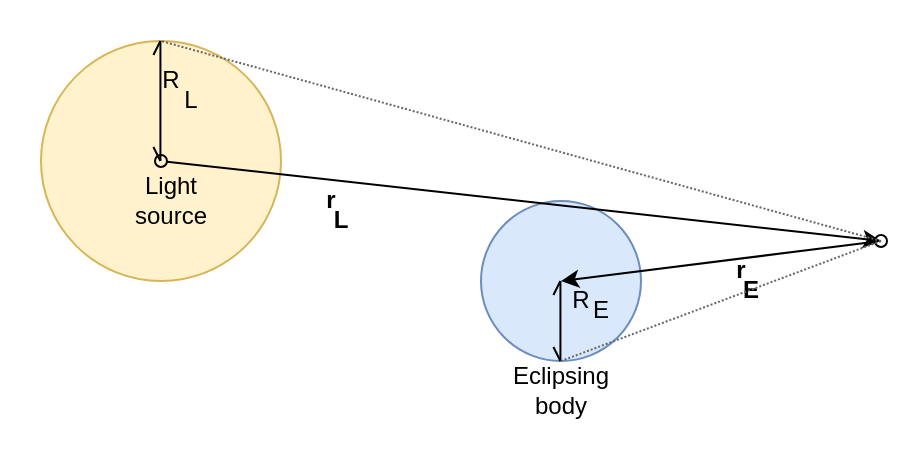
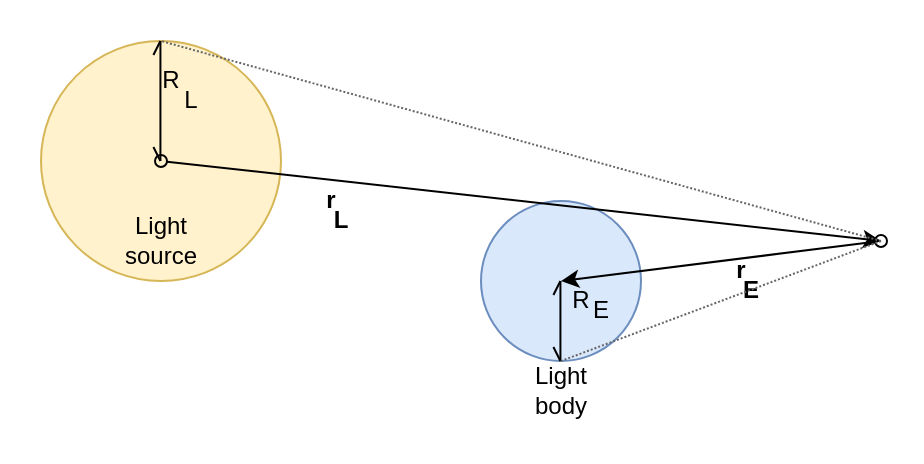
(171, 201) -> (161, 241)
(562, 391) -> (562, 391)
